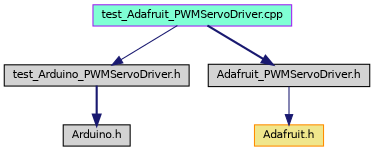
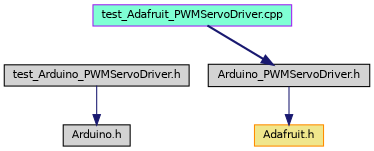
(149, 43) -> none
(289, 75) -> (289, 75)
(97, 100) -> (97, 100)
